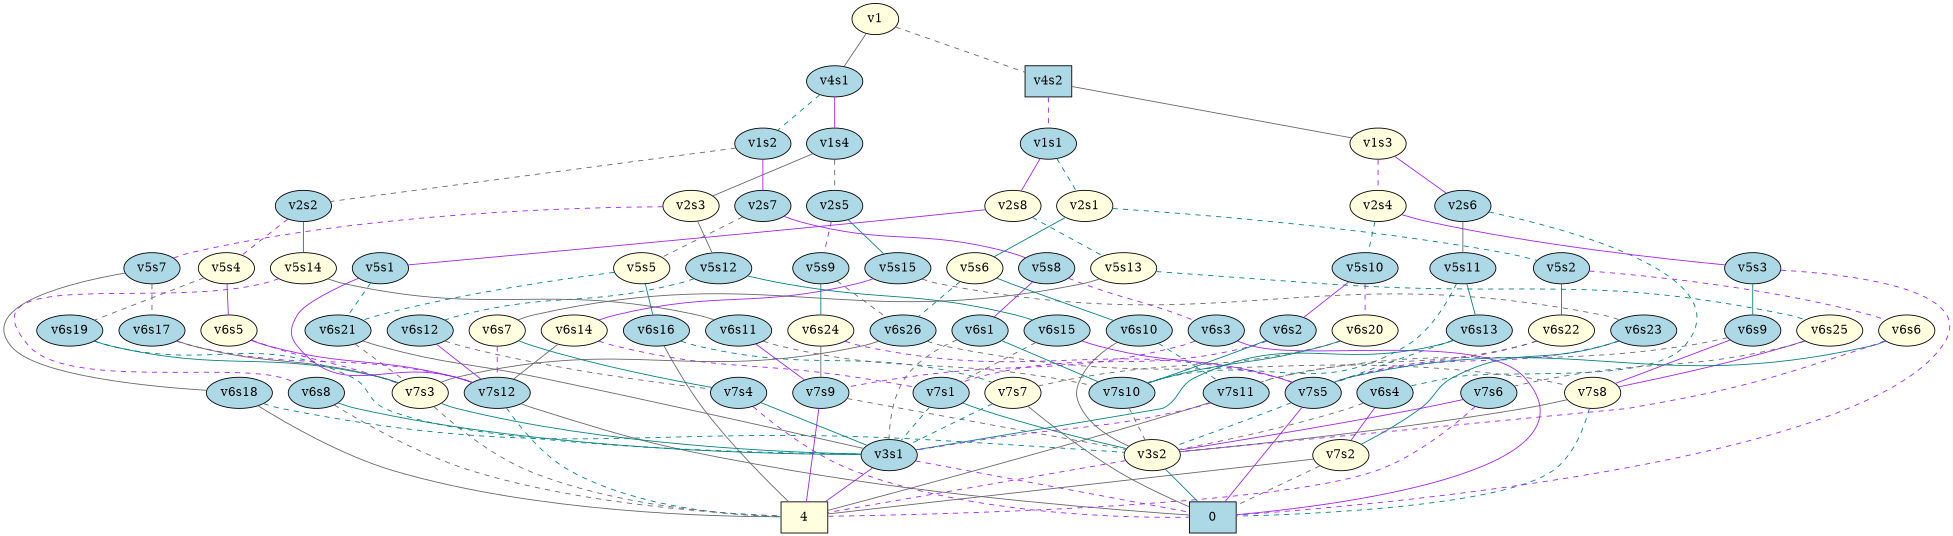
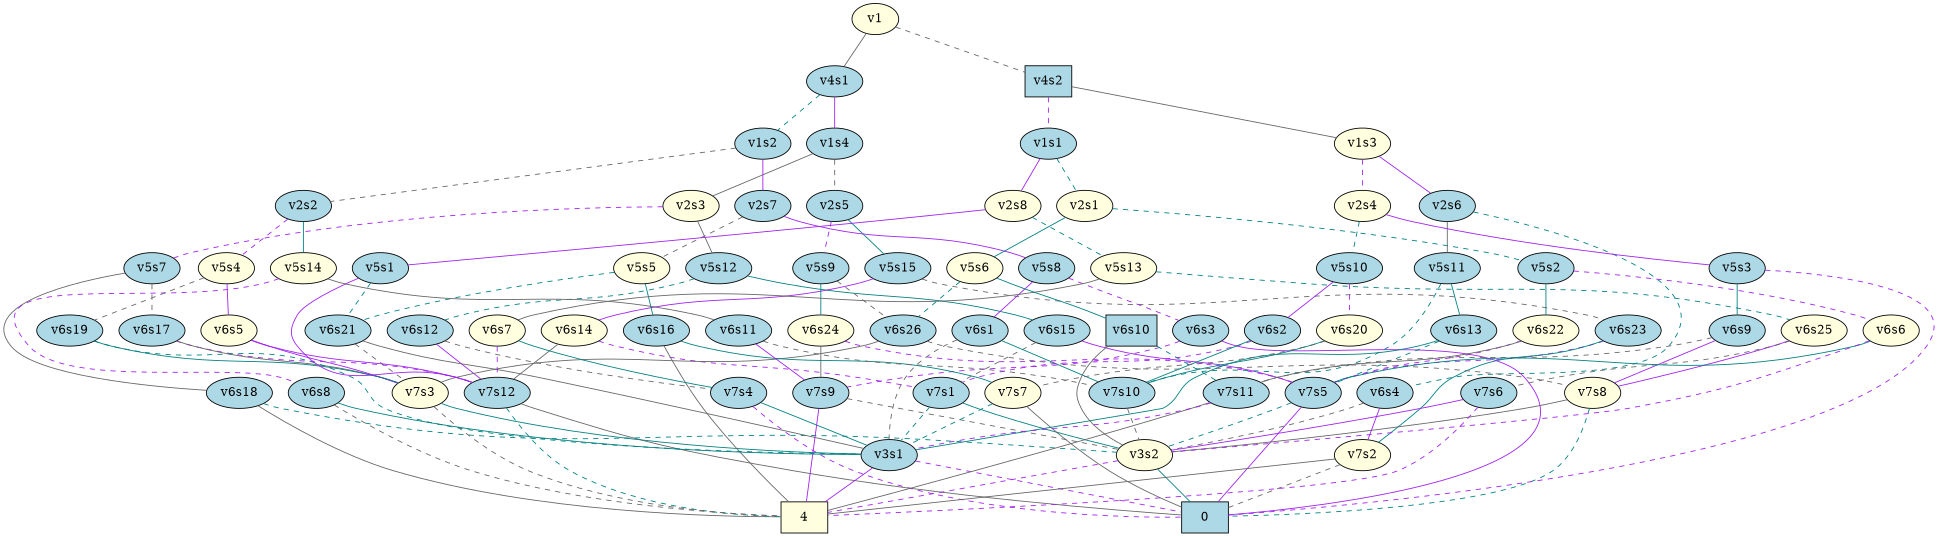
(1139, 331) -> (1131, 331)
(813, 360) -> (813, 360)
(325, 362) -> (325, 362)
(1399, 362) -> (1391, 362)
